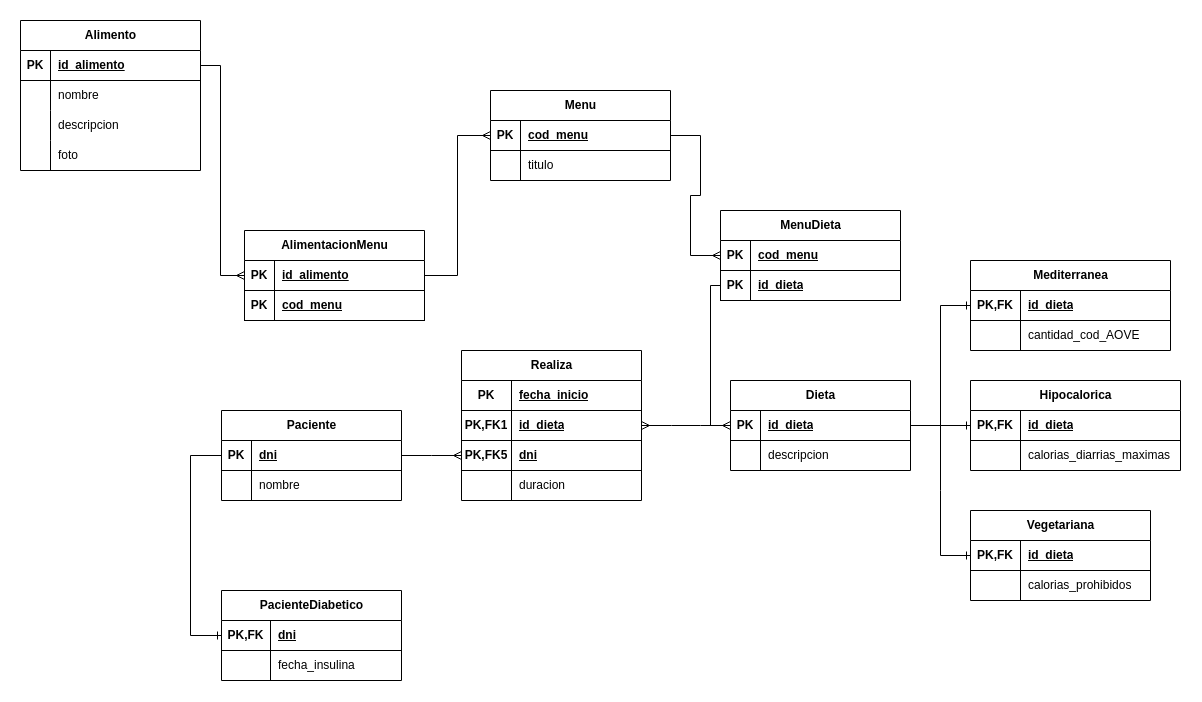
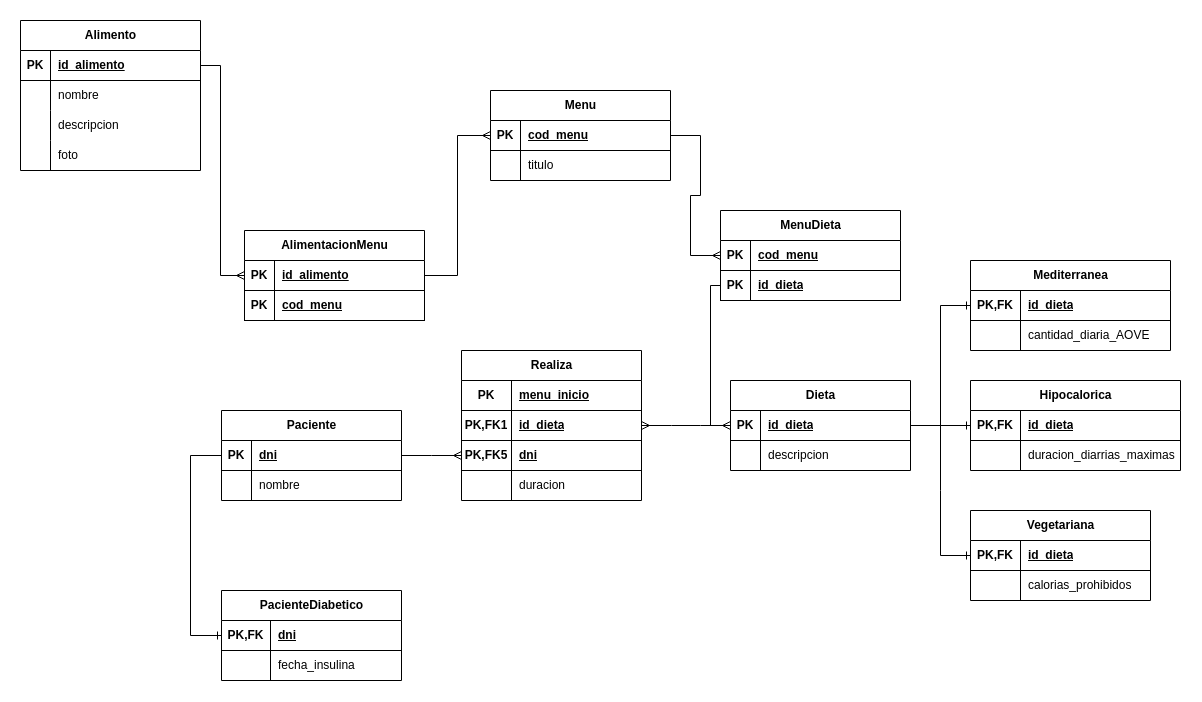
(1084, 336) -> (1091, 336)
(555, 396) -> (552, 396)
(1105, 456) -> (1105, 456)
